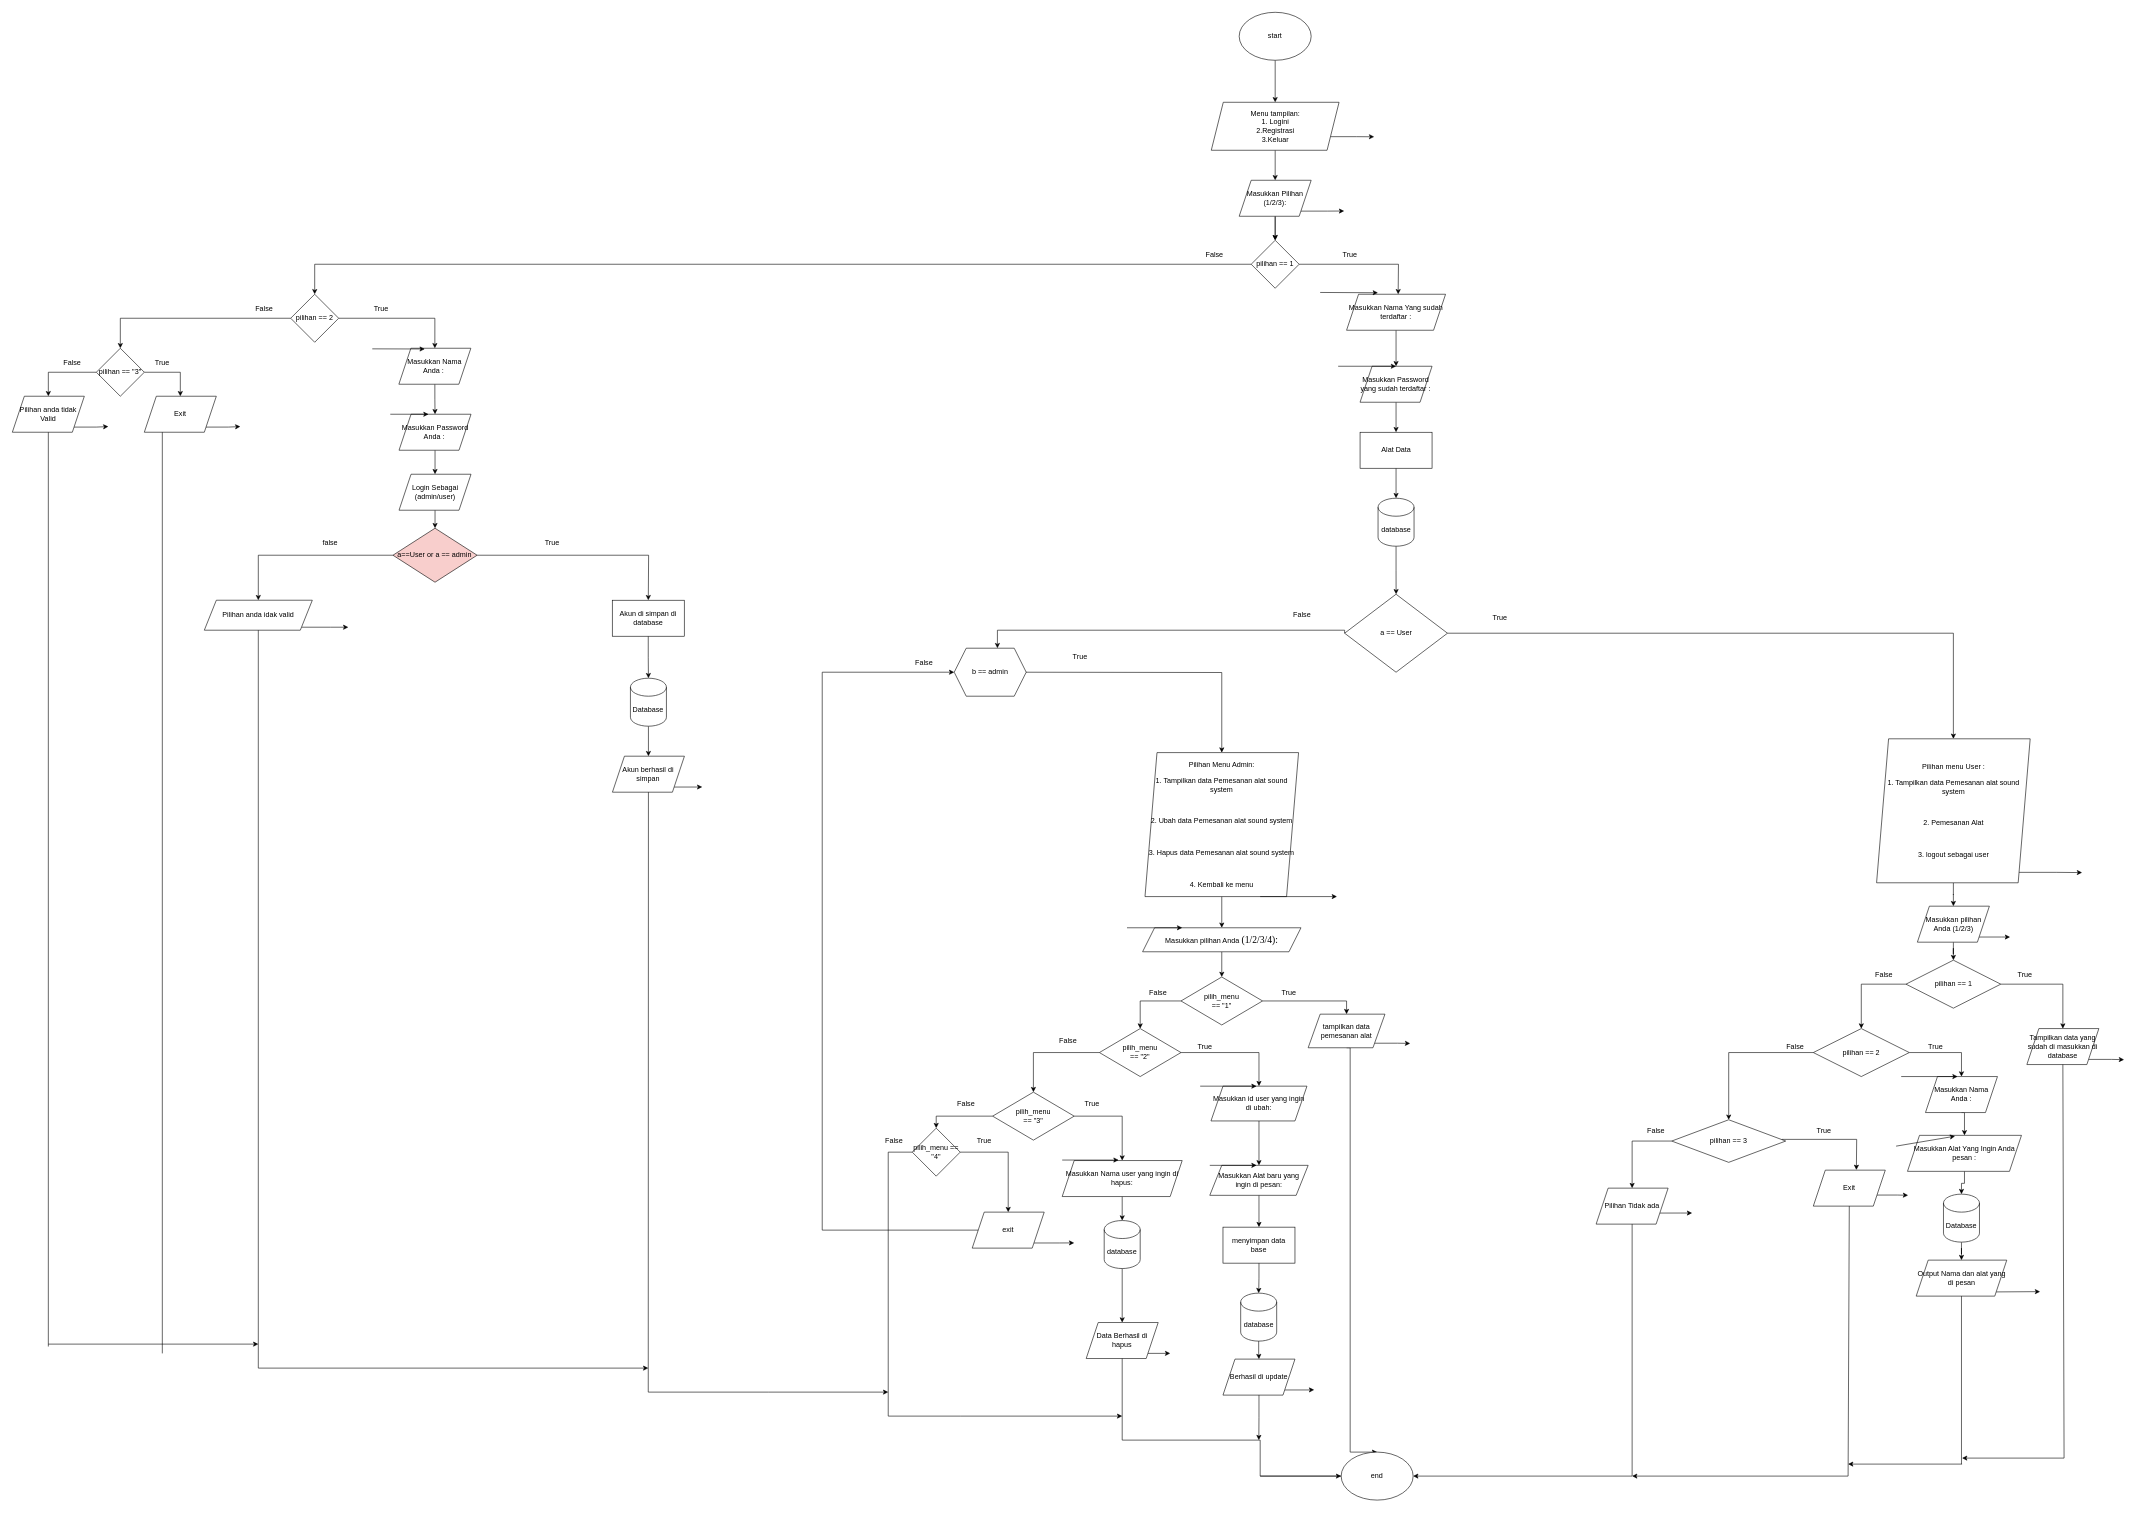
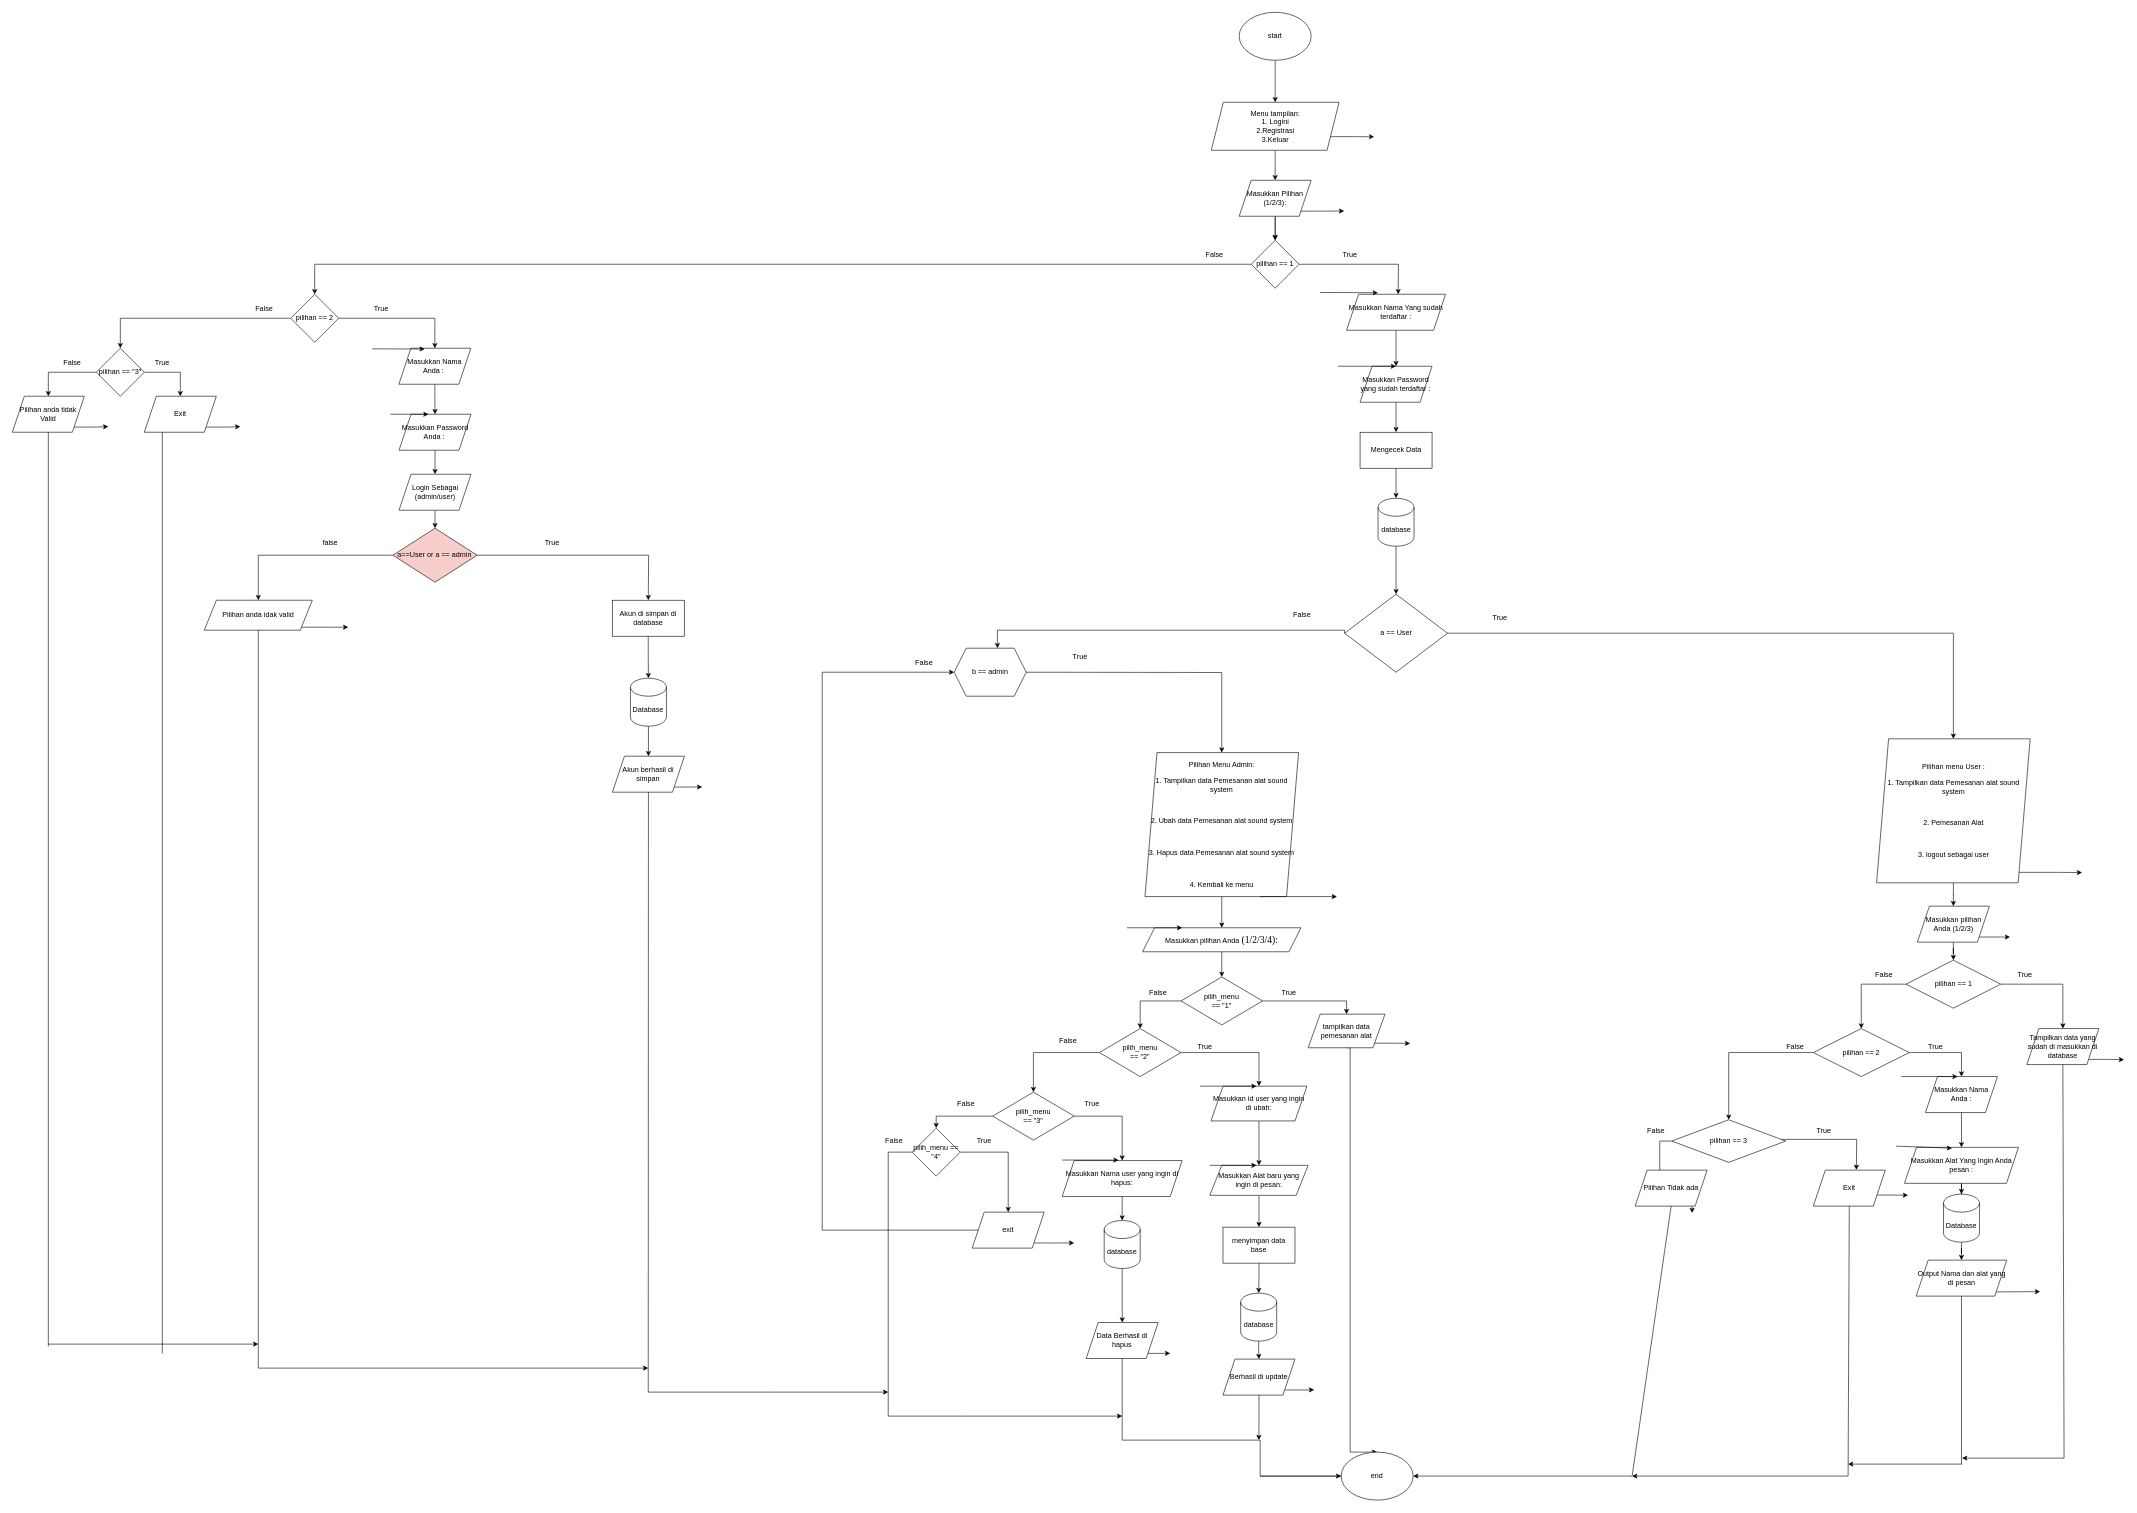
(1397, 450) -> (1397, 450)
(1965, 1154) -> (1962, 1166)
(1632, 1206) -> (1671, 1188)
